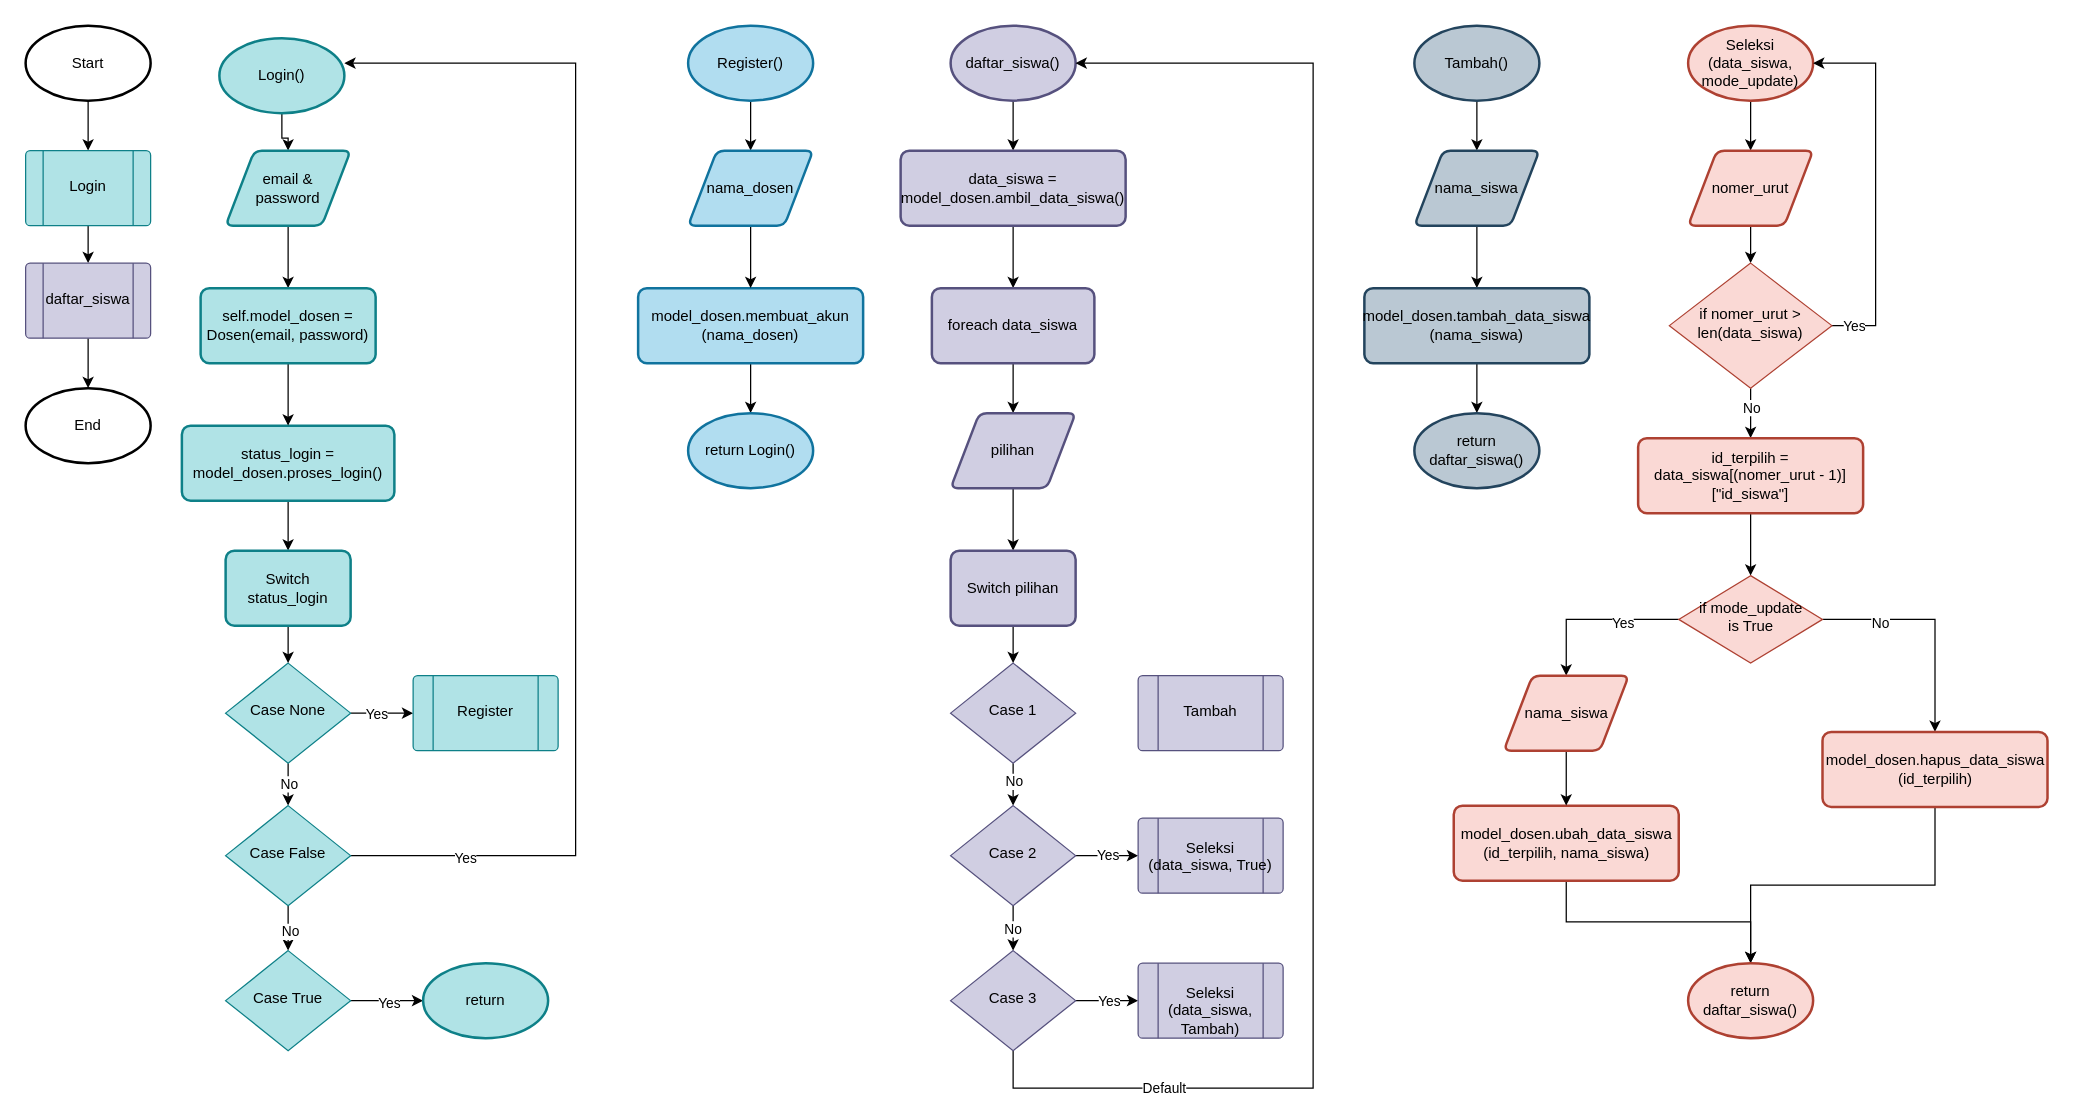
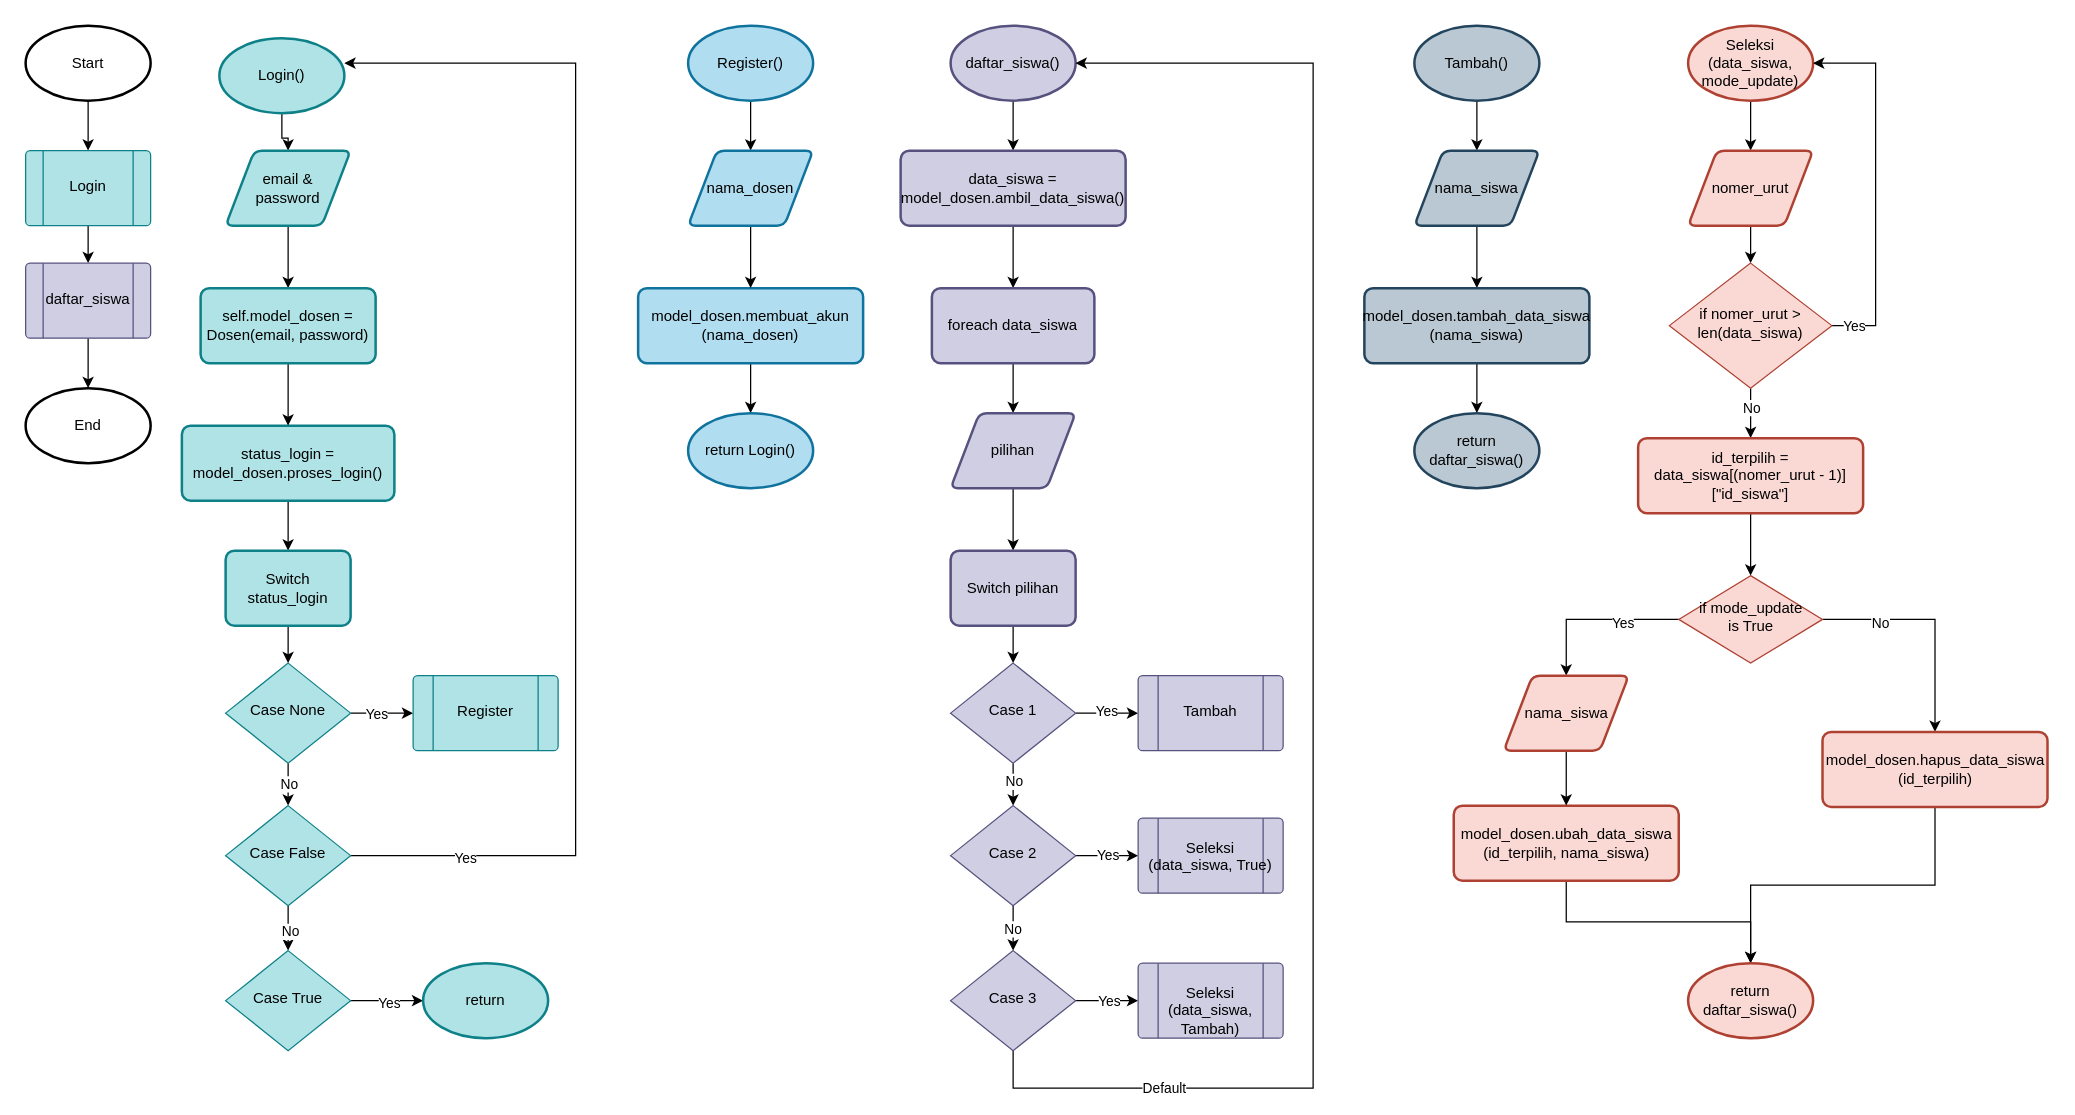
none -> (1103, 713)
